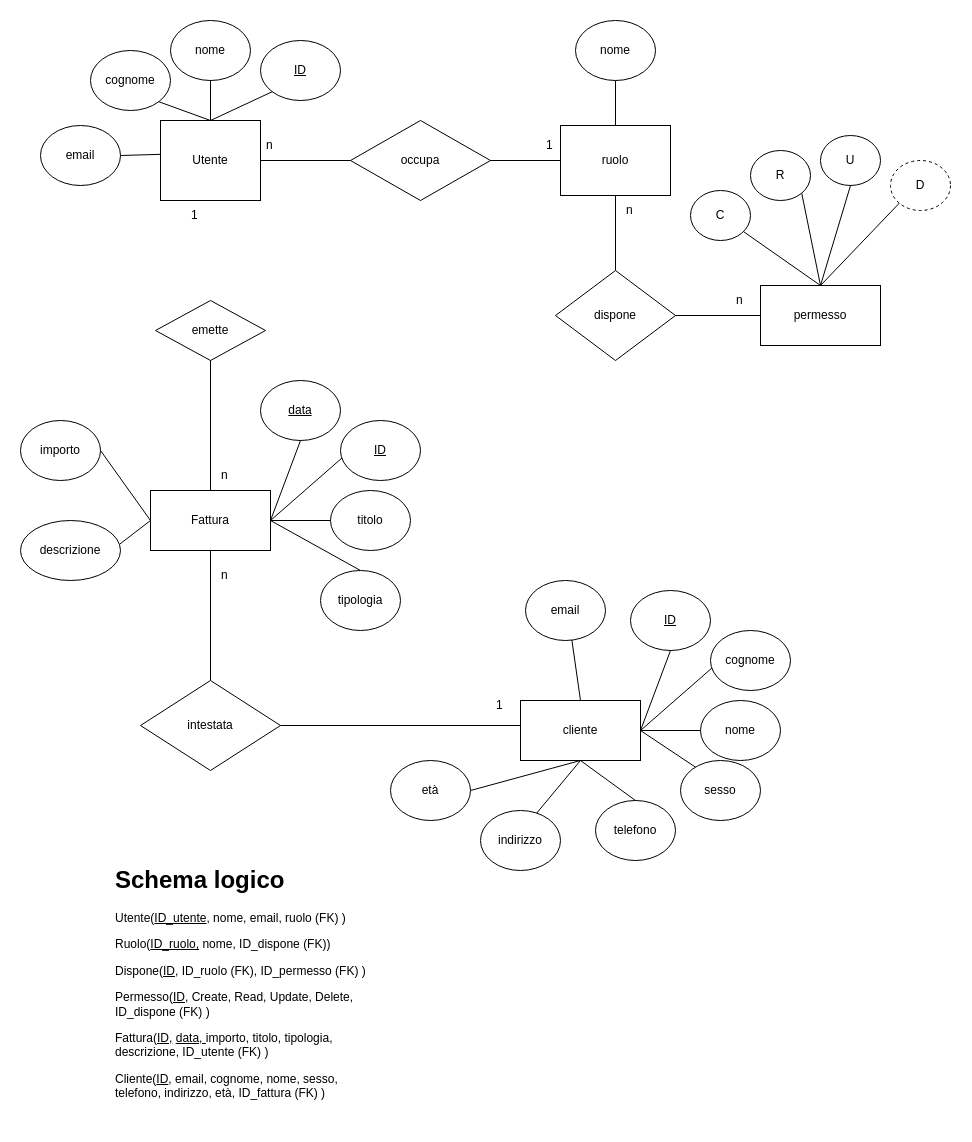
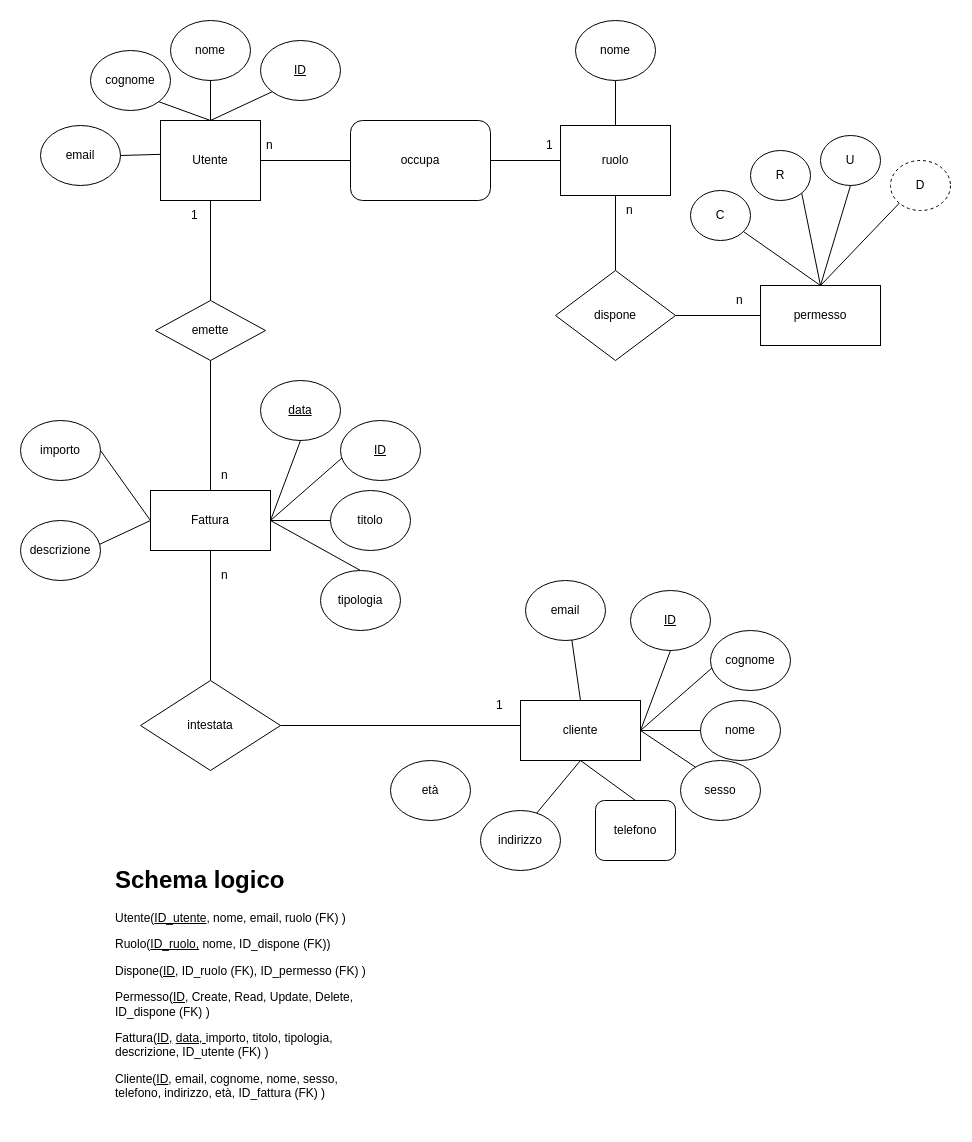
(421, 161) -> (421, 161)
none -> (211, 251)
(71, 551) -> (61, 551)
(523, 776) -> none
(636, 831) -> (636, 831)
